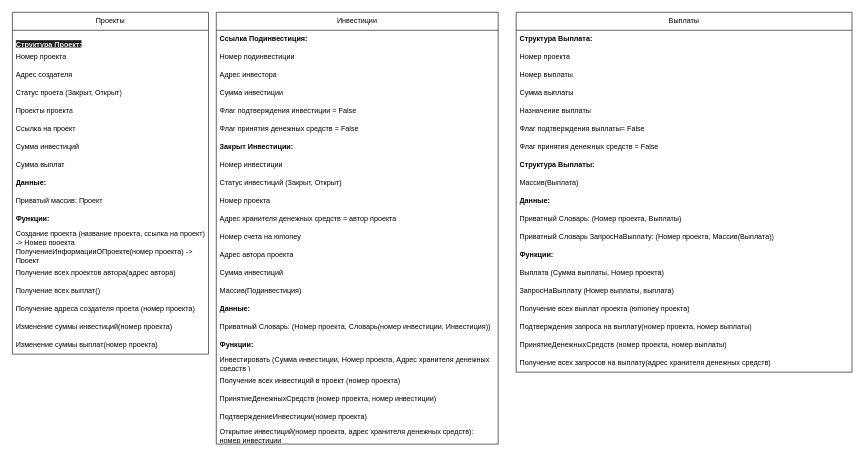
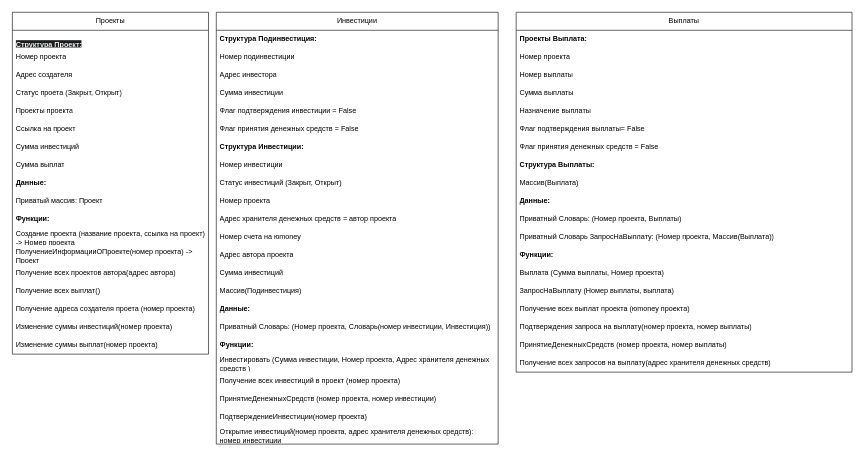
(260, 39) -> (266, 39)
(554, 39) -> (550, 39)
(254, 147) -> (260, 147)
